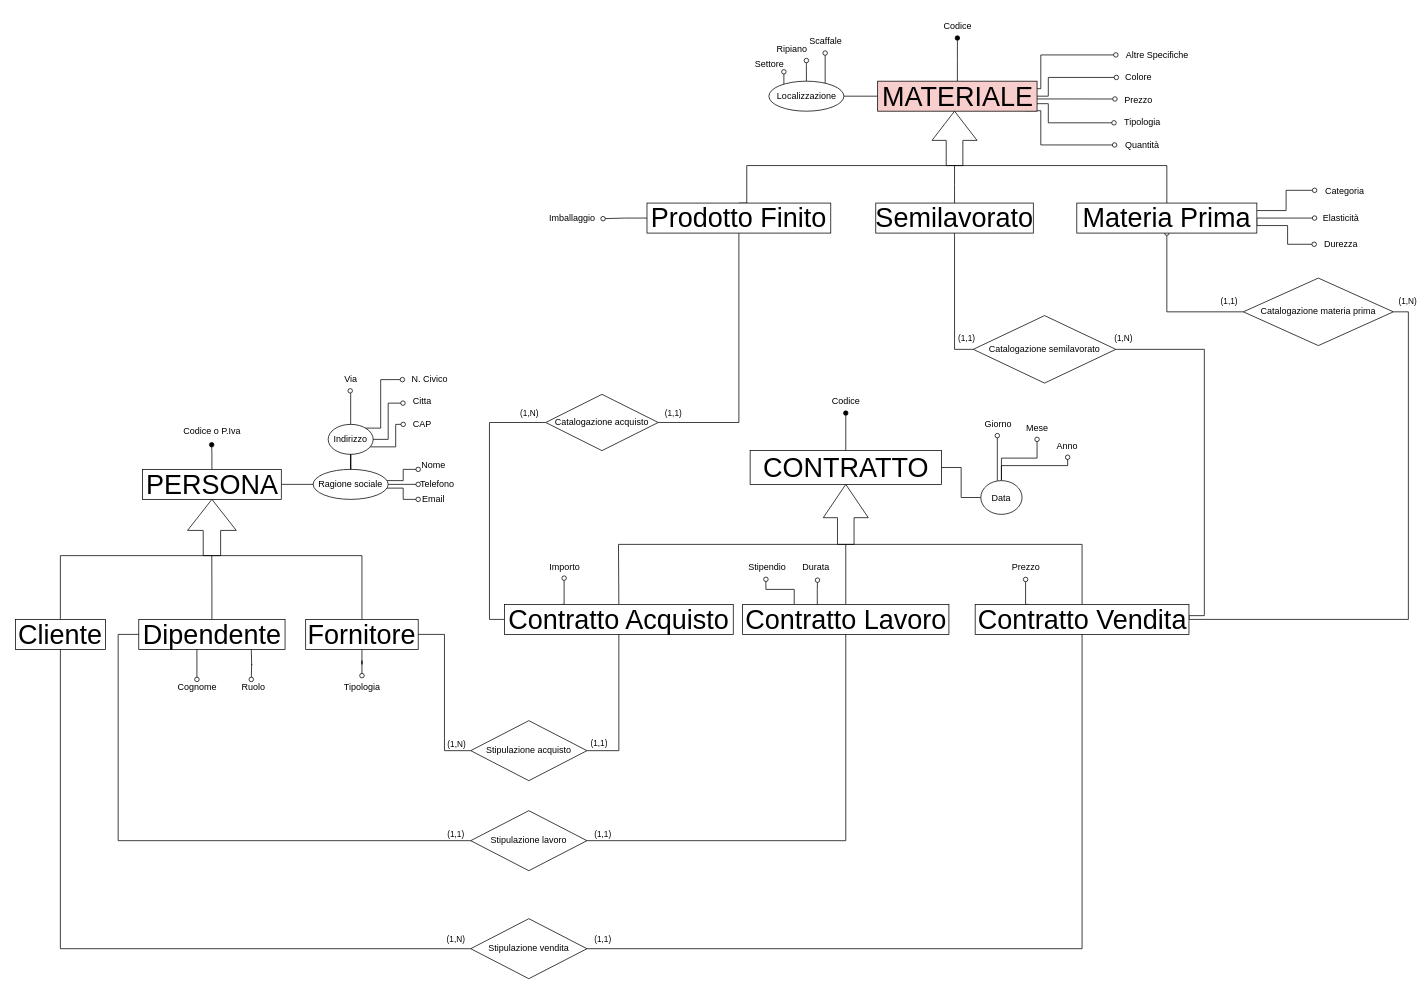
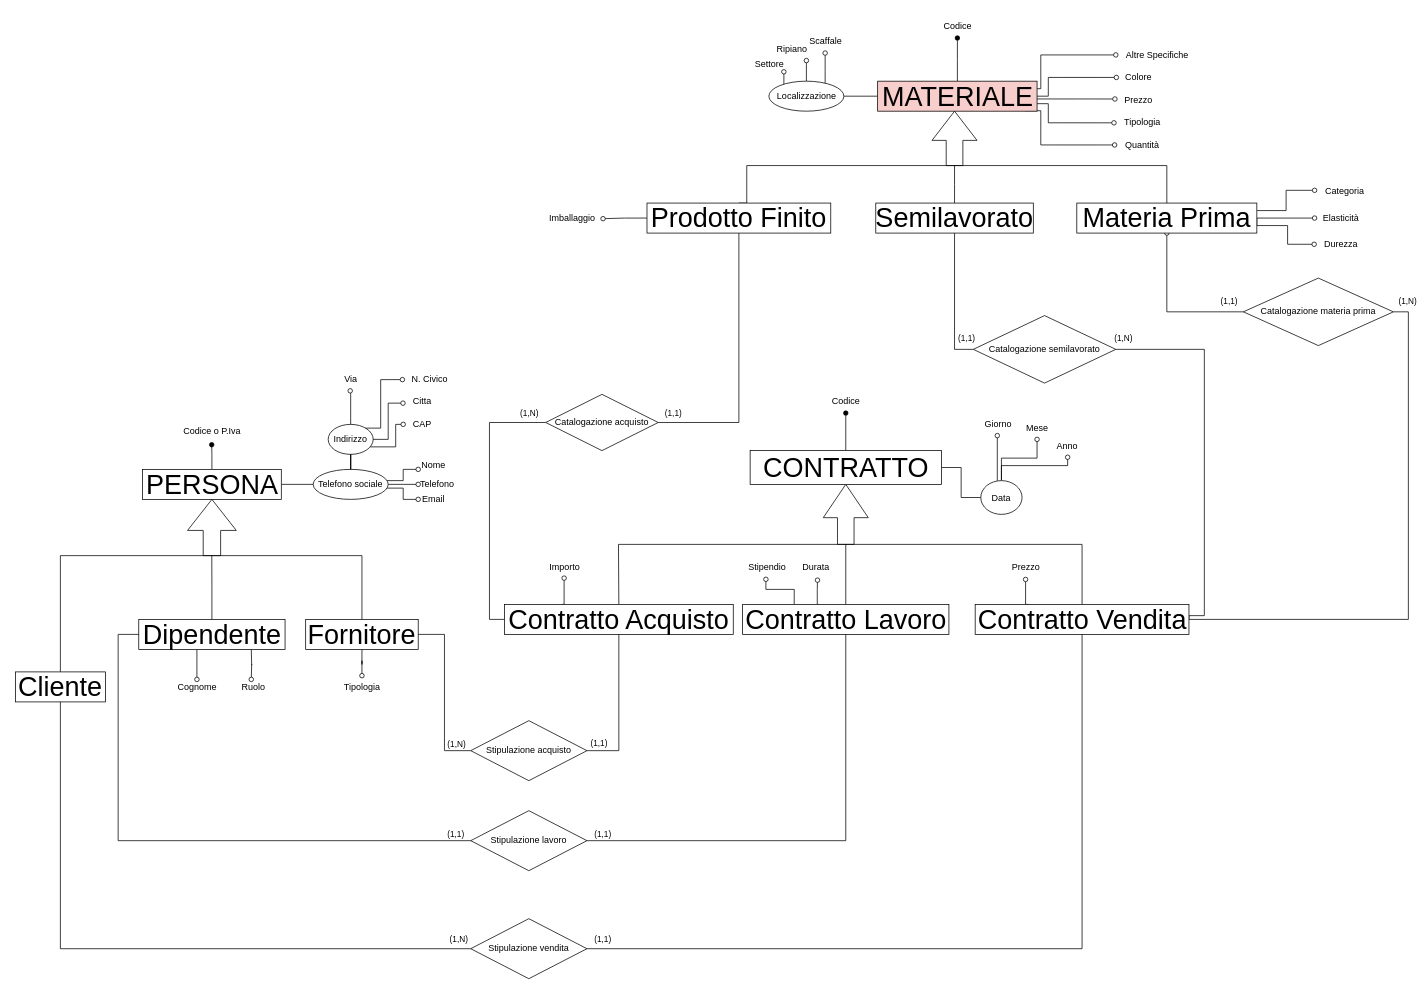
(351, 484) -> (351, 484)
(60, 634) -> (60, 687)
